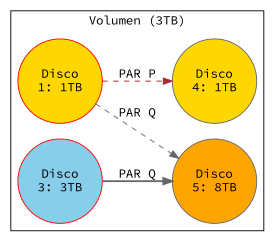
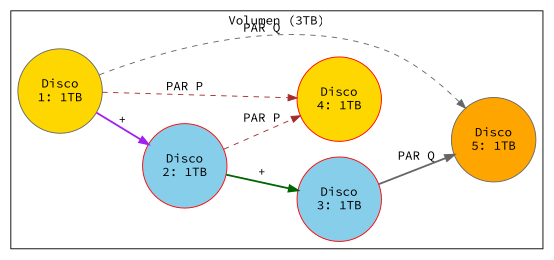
(60, 81) -> (60, 91)
(215, 81) -> (339, 99)
none -> (185, 166)
(60, 181) -> (339, 199)
(215, 181) -> (494, 140)
